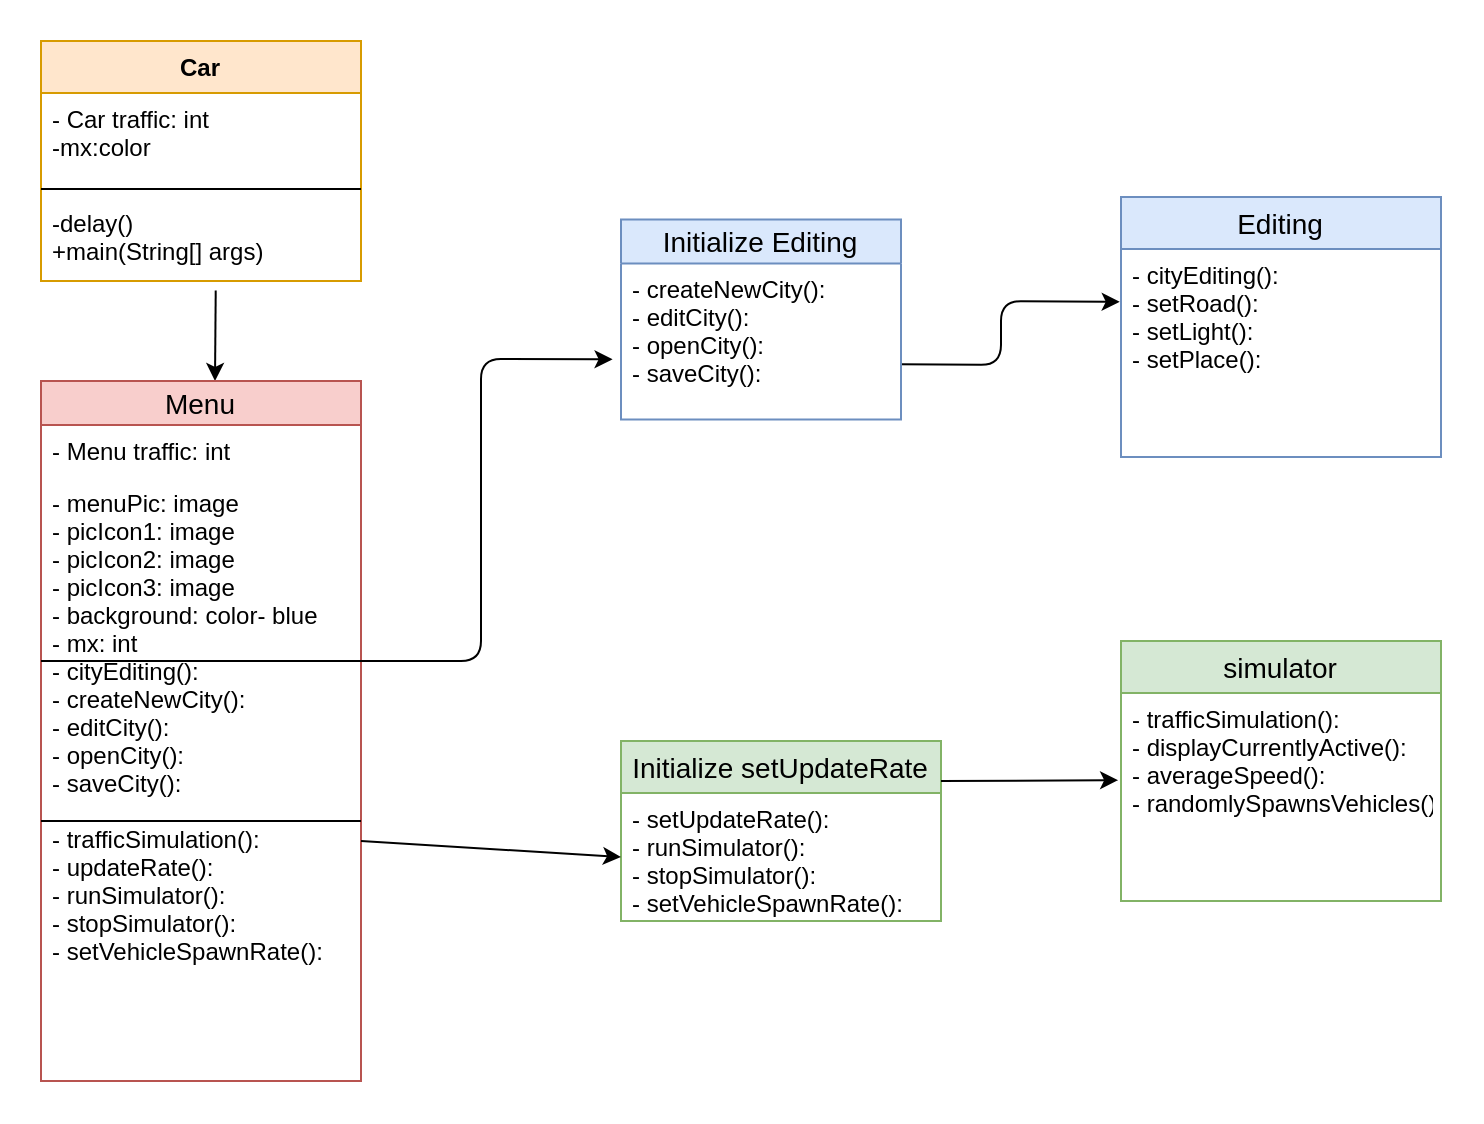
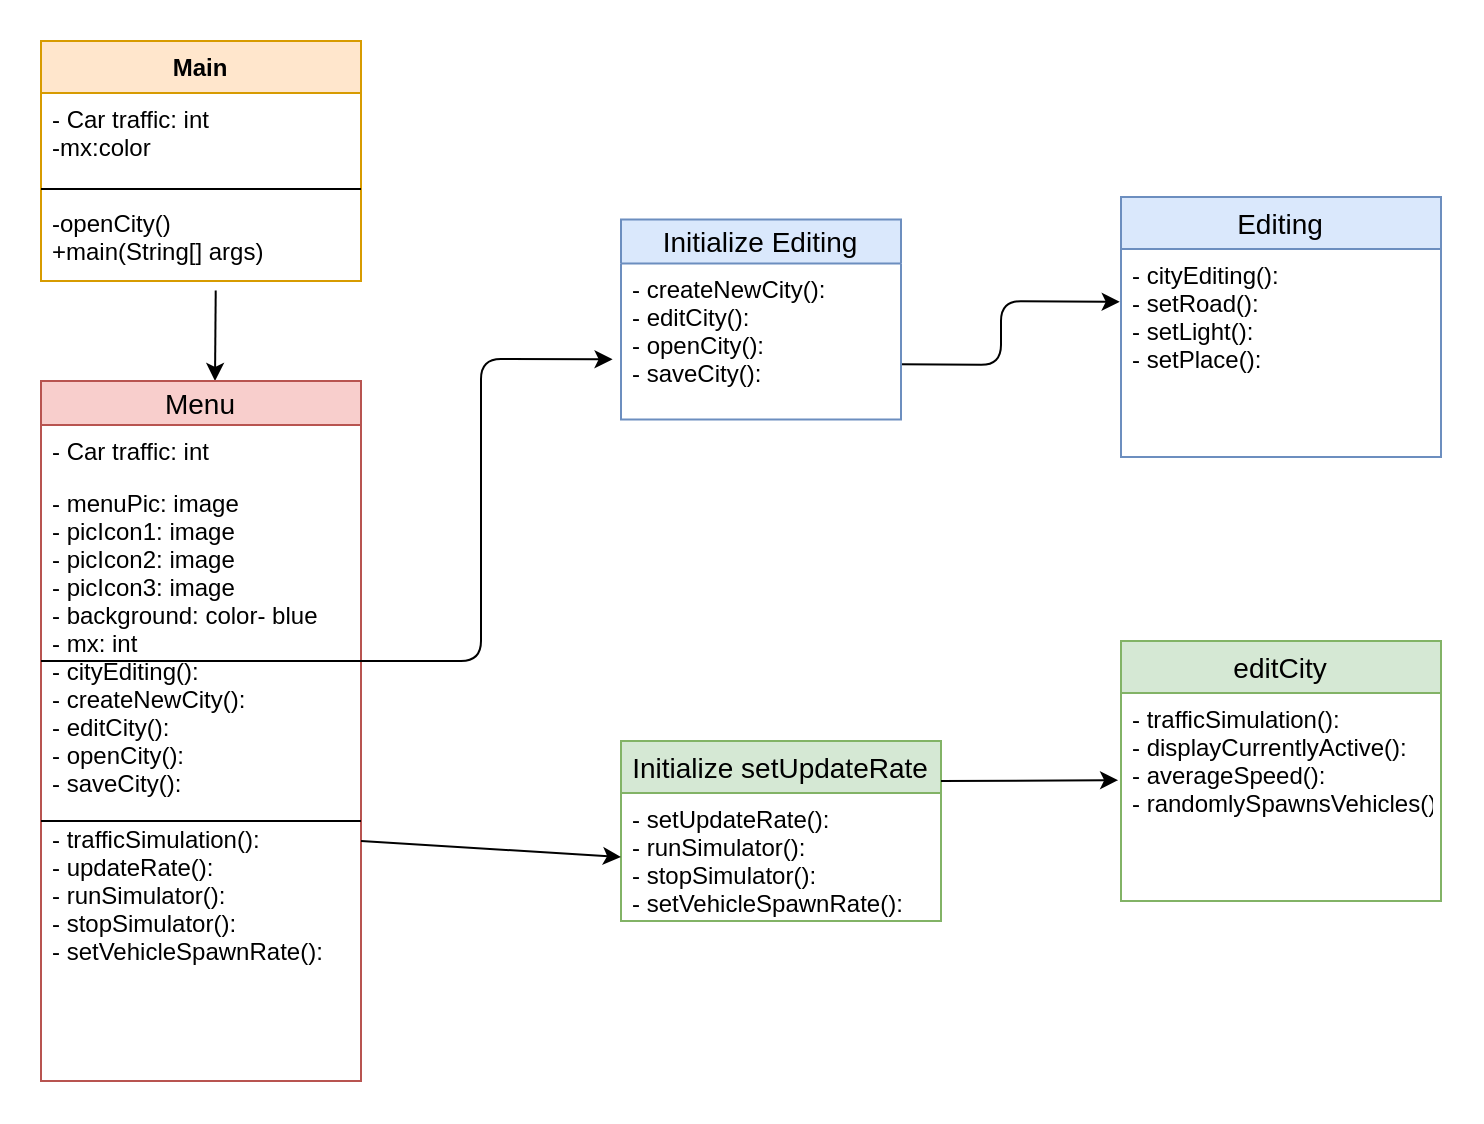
(200, 68) -> (200, 68)
(103, 224) -> (123, 224)
(161, 452) -> (154, 452)
(1280, 669) -> (1280, 669)
